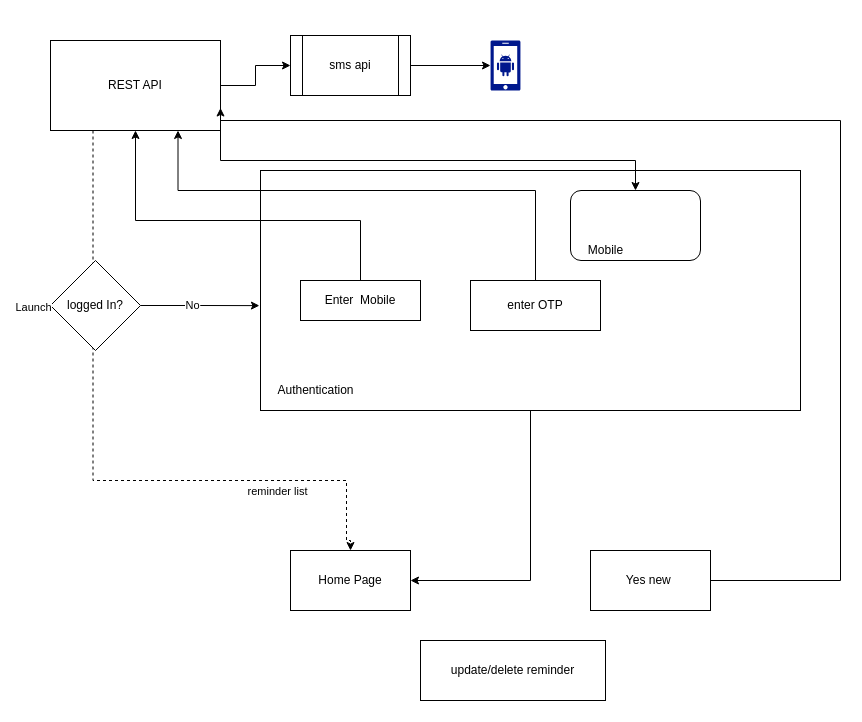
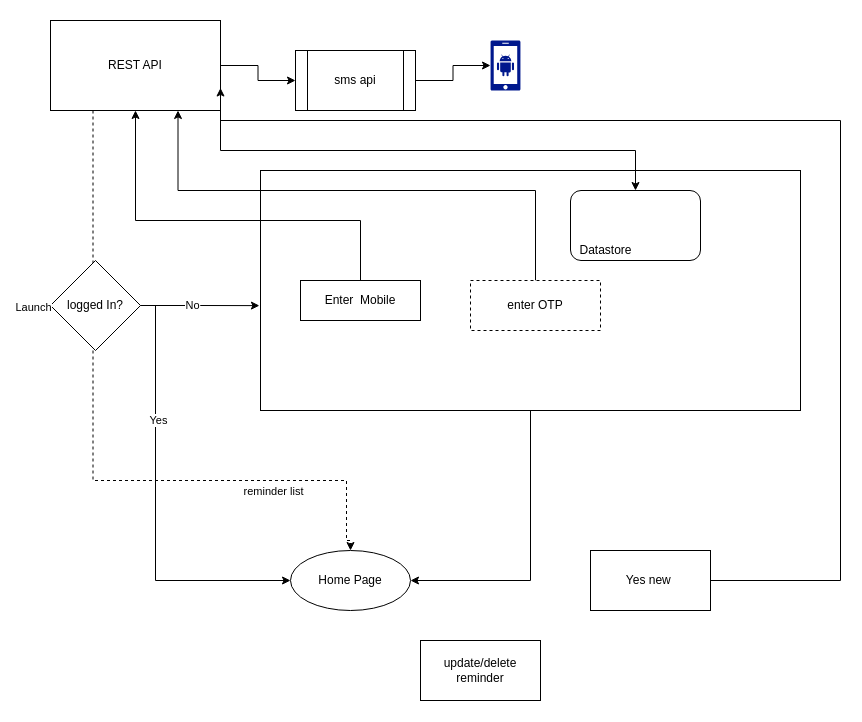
(351, 66) -> (356, 81)
(136, 86) -> (136, 66)
(606, 251) -> (606, 251)
(536, 306) -> (536, 306)
(316, 391) -> none
none -> (156, 508)
(351, 581) -> (351, 581)
(513, 671) -> (481, 671)
